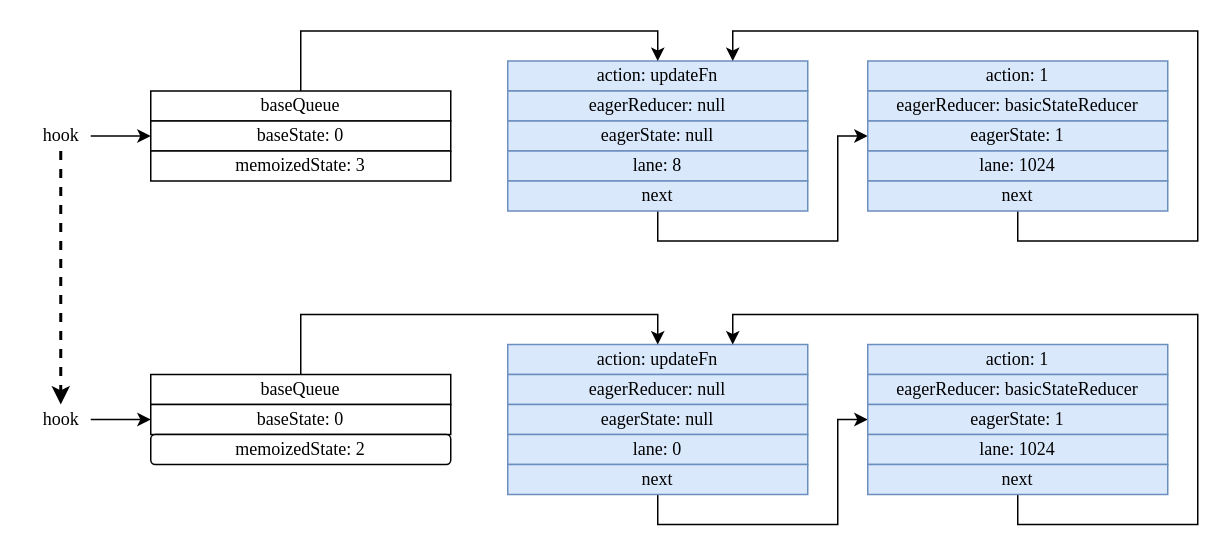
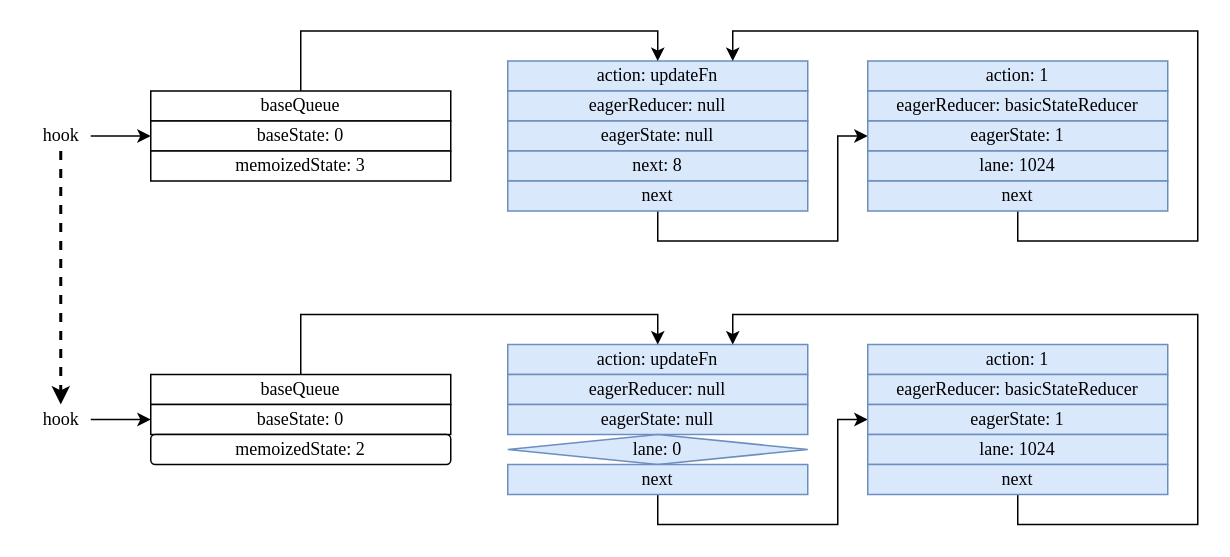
(658, 166) -> (658, 166)
(658, 449) -> (658, 449)
